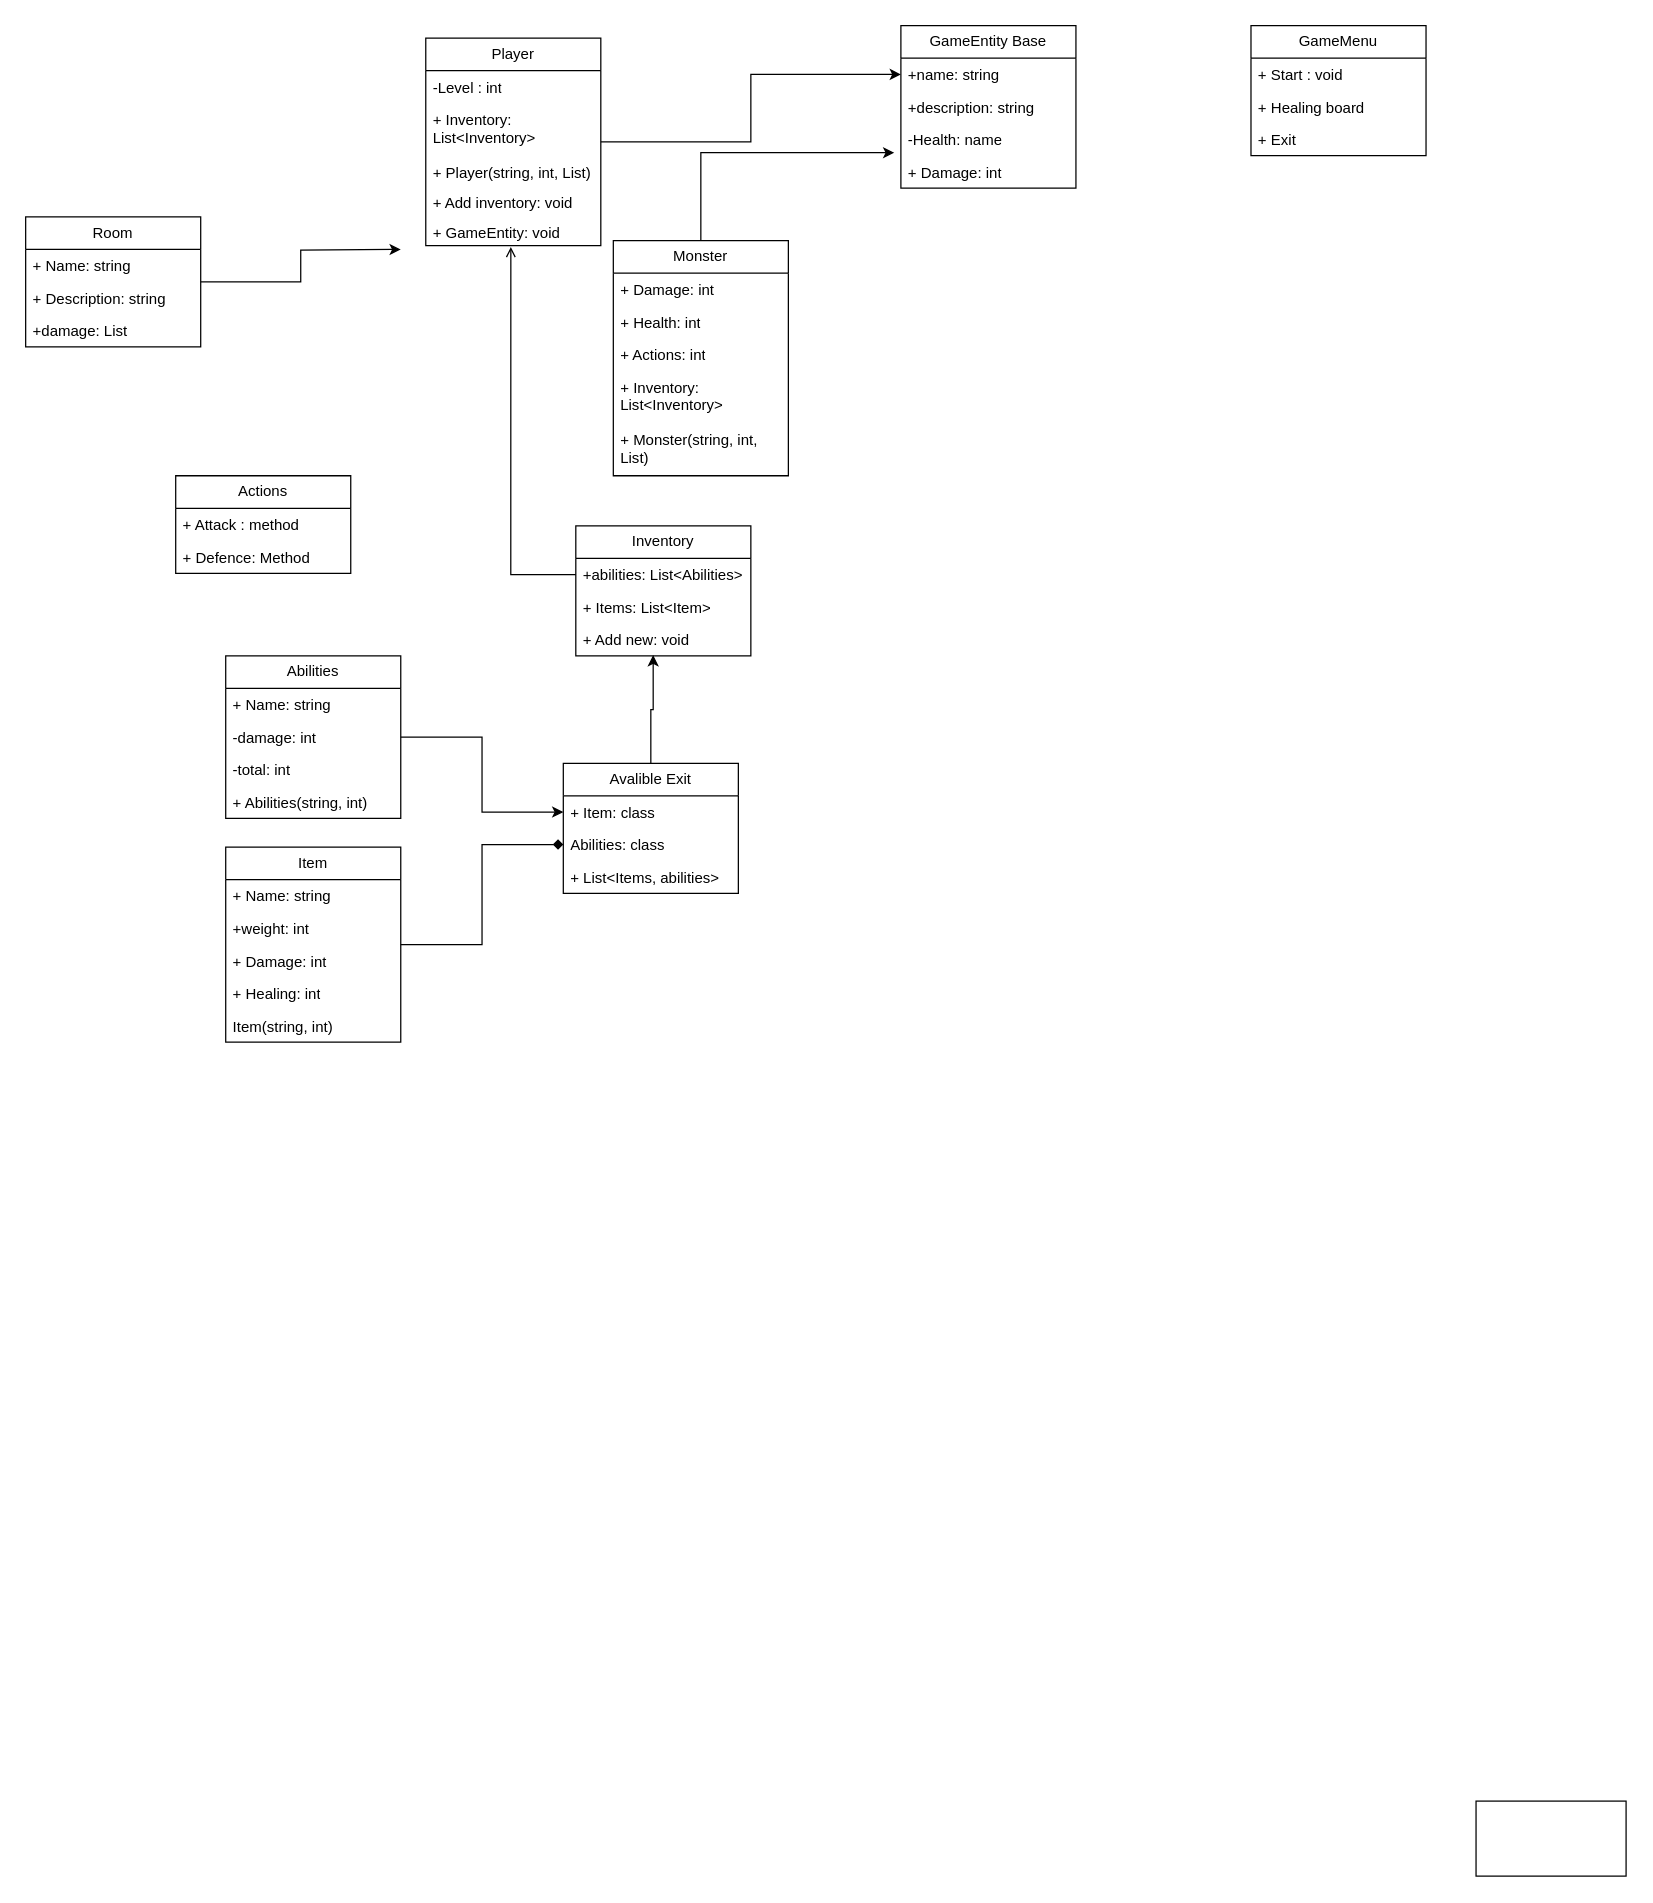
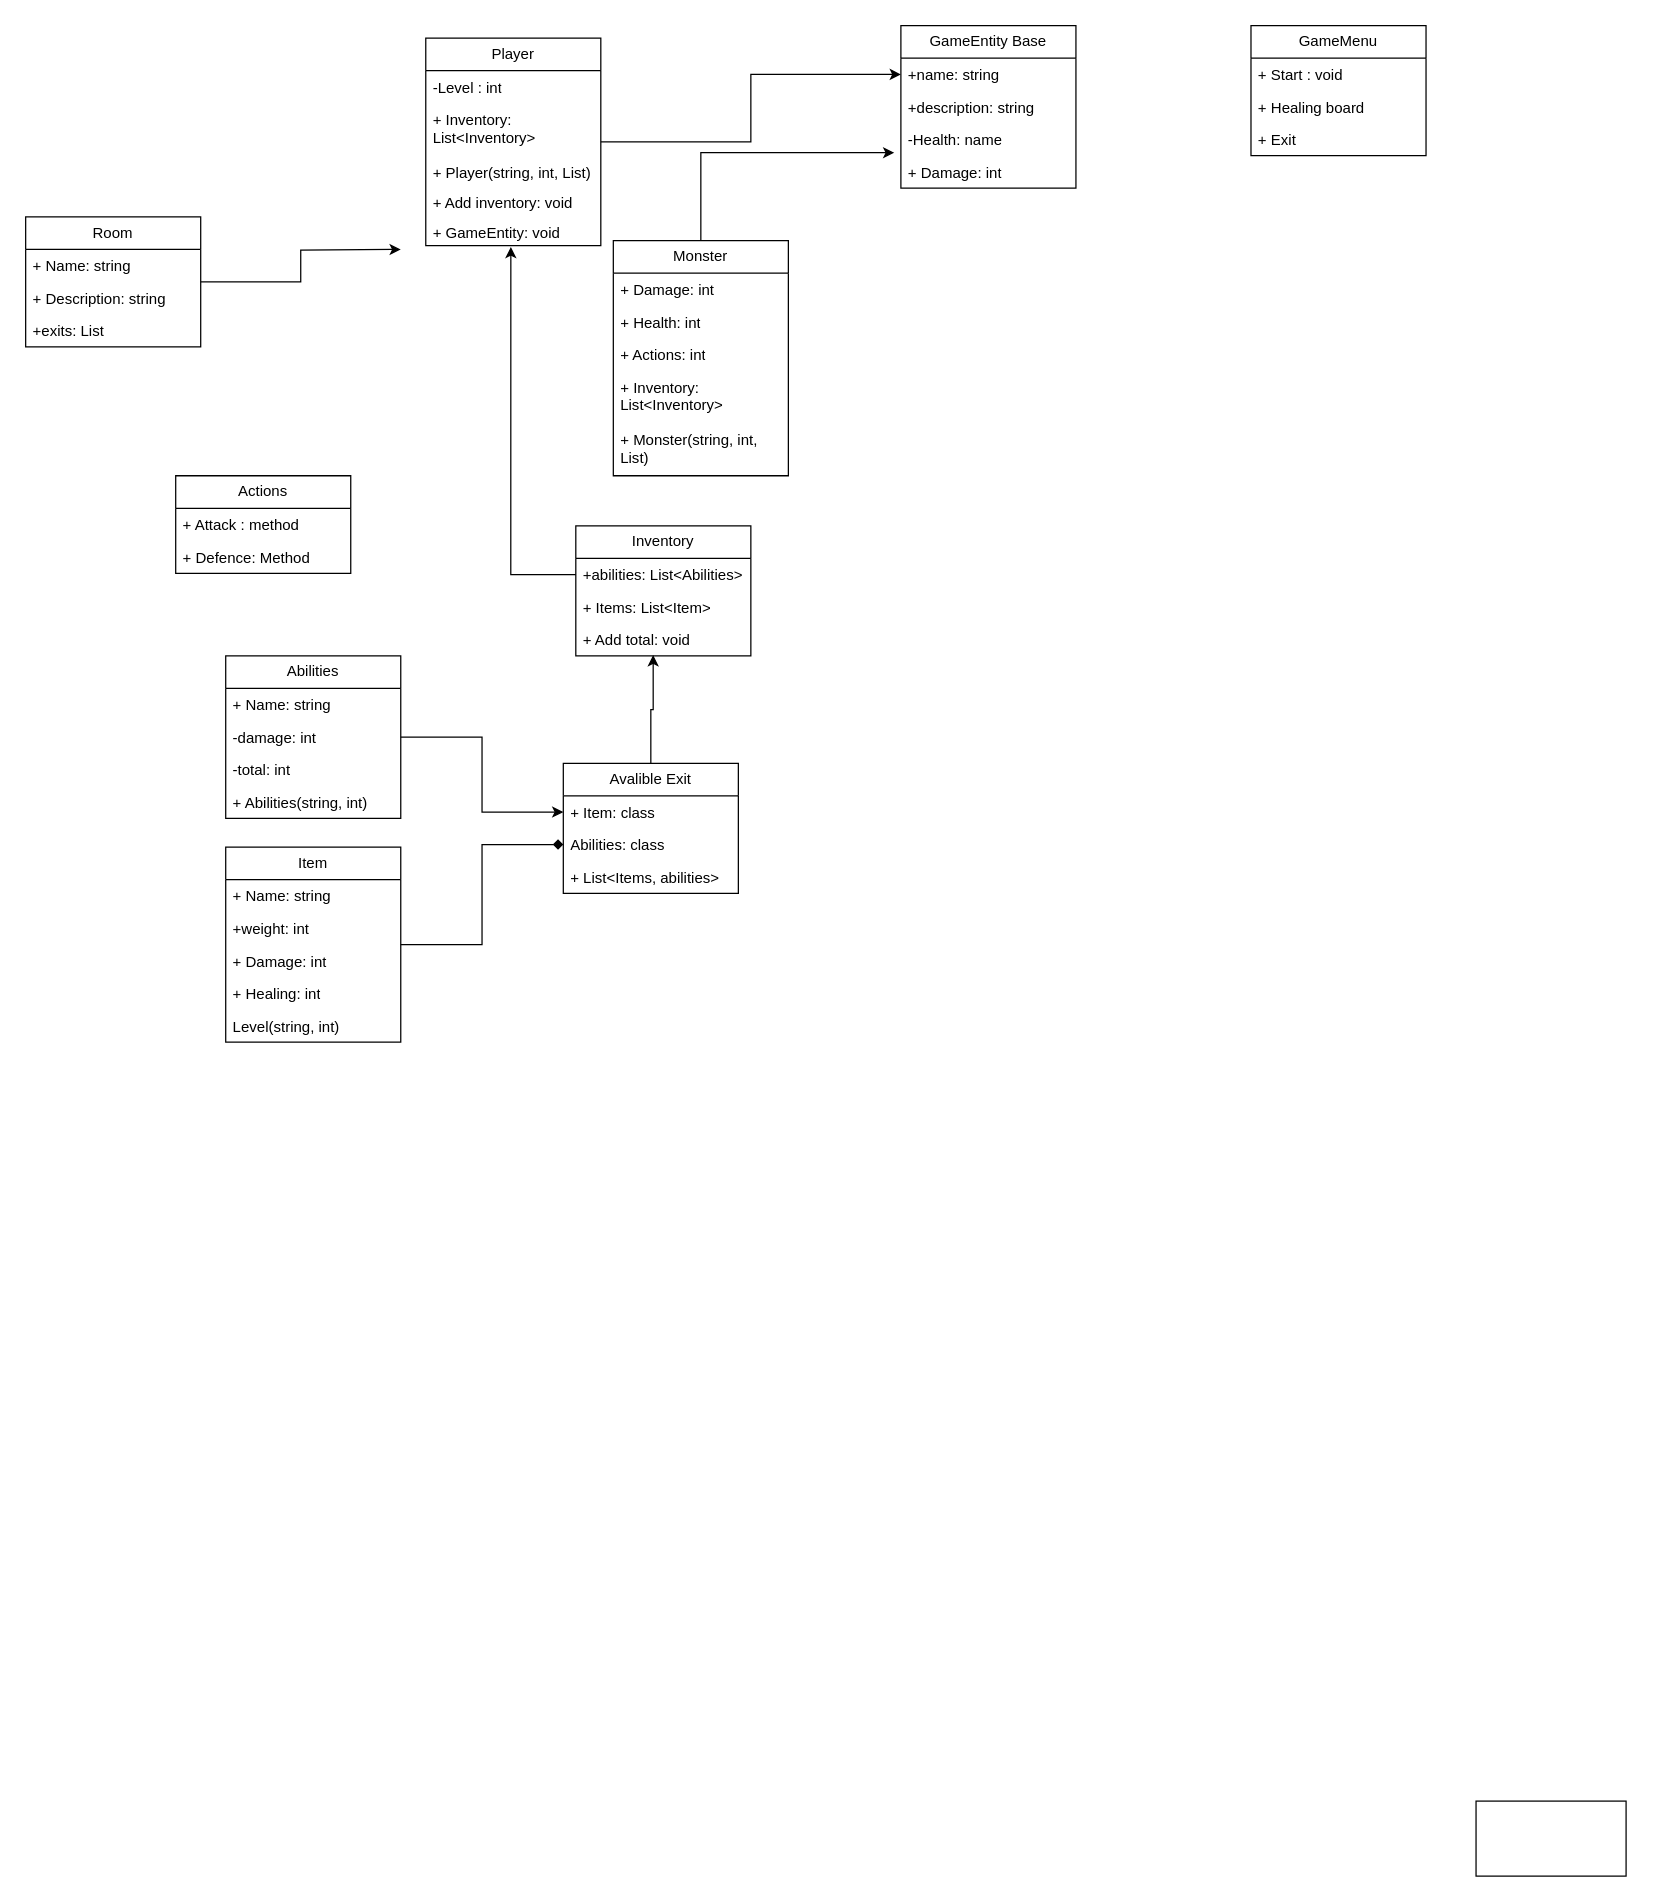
(511, 254) -> (511, 257)
(82, 332) -> (76, 332)
(636, 641) -> (643, 641)
(297, 1027) -> (299, 1027)
